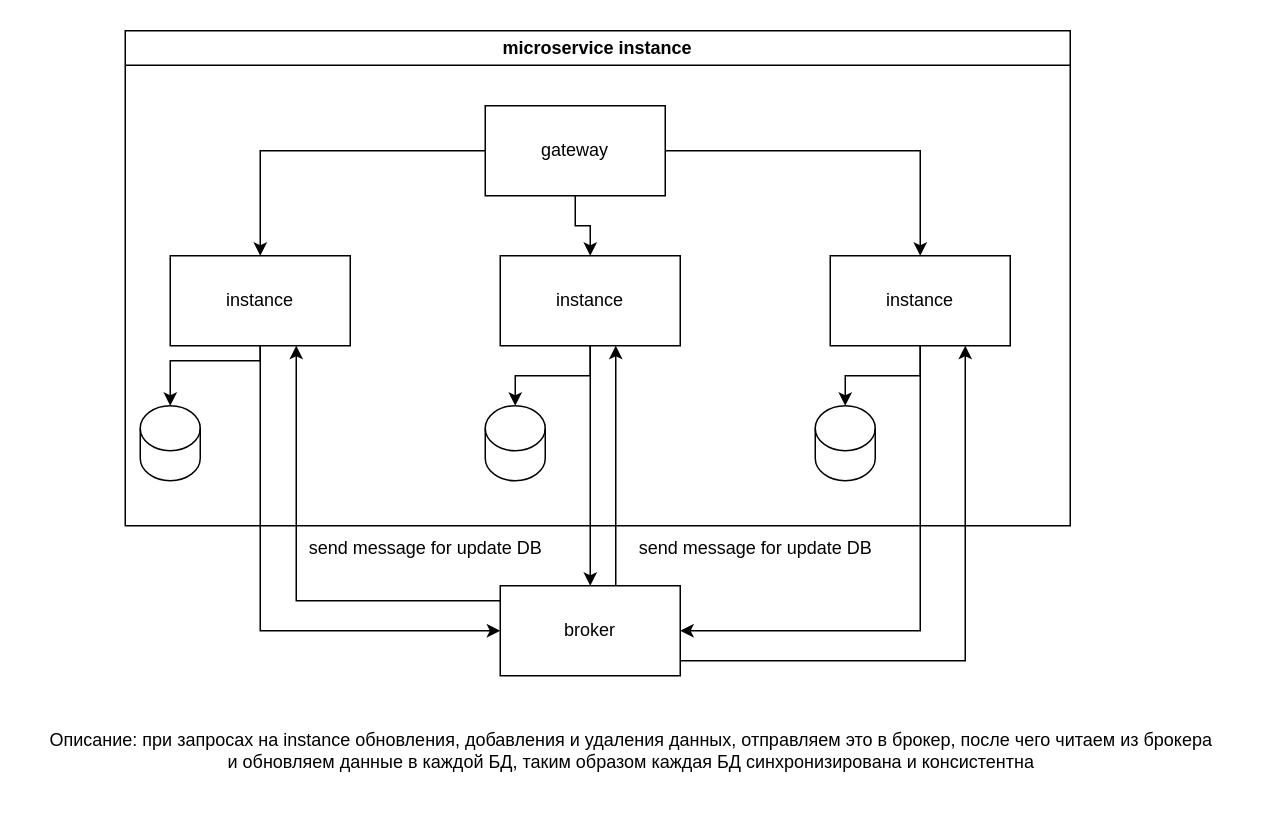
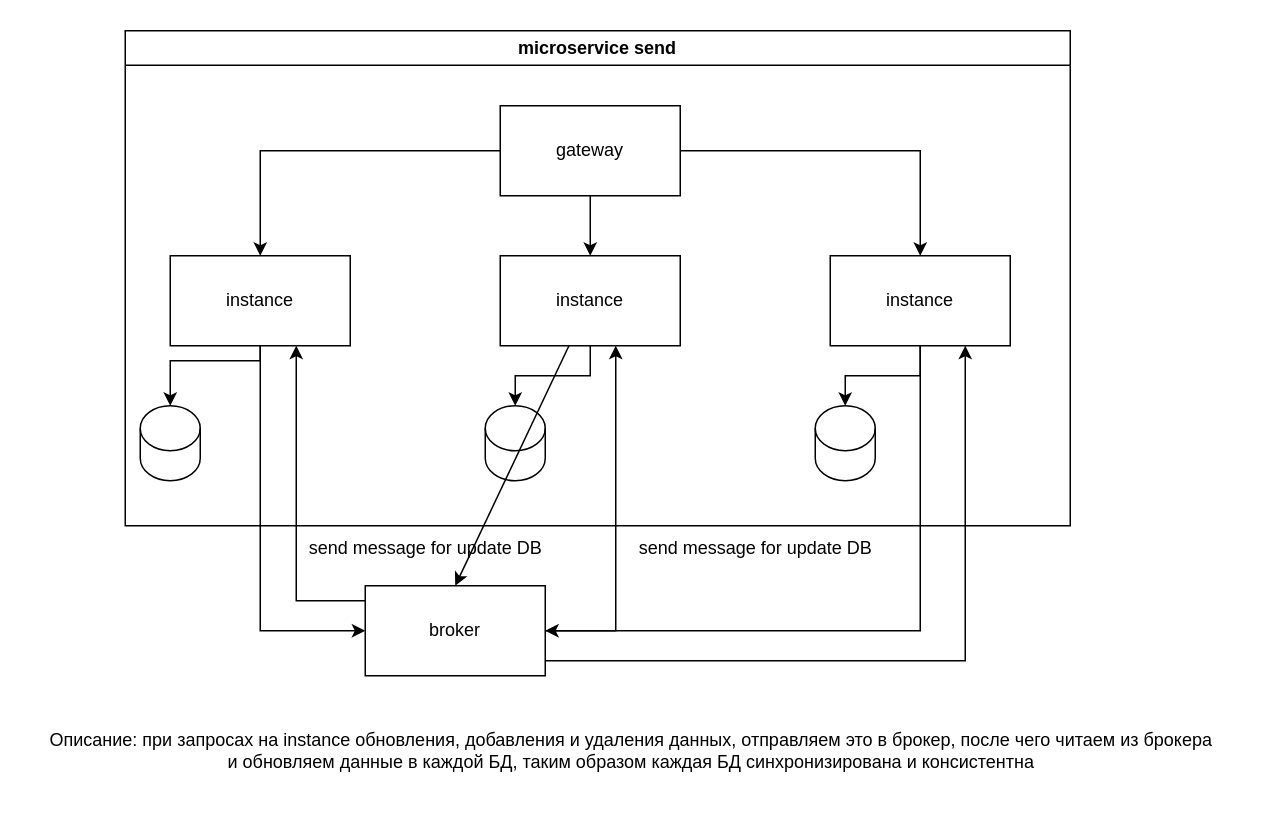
(598, 49) -> (598, 49)
(575, 151) -> (590, 151)
(590, 631) -> (455, 631)
